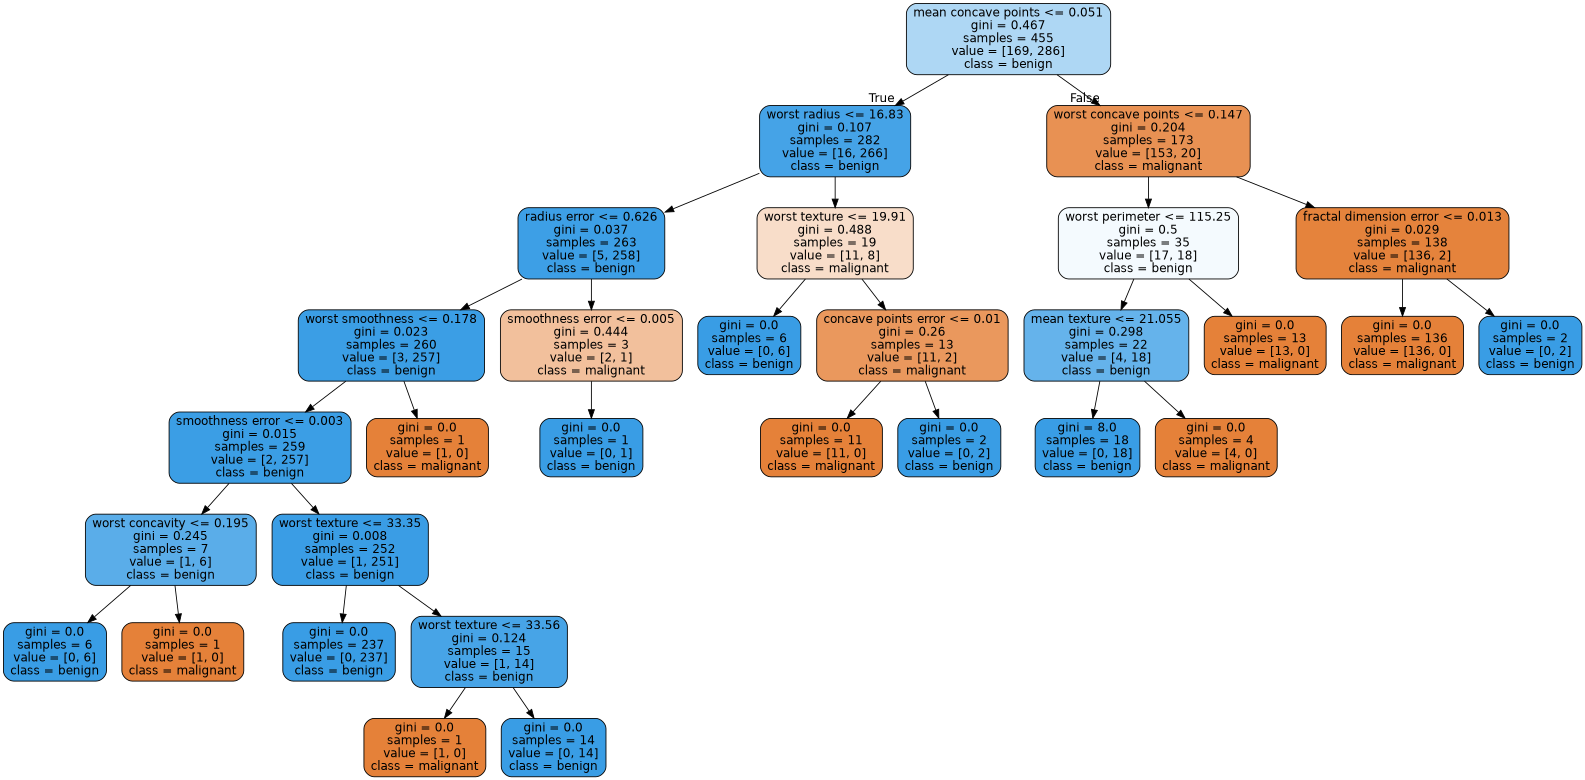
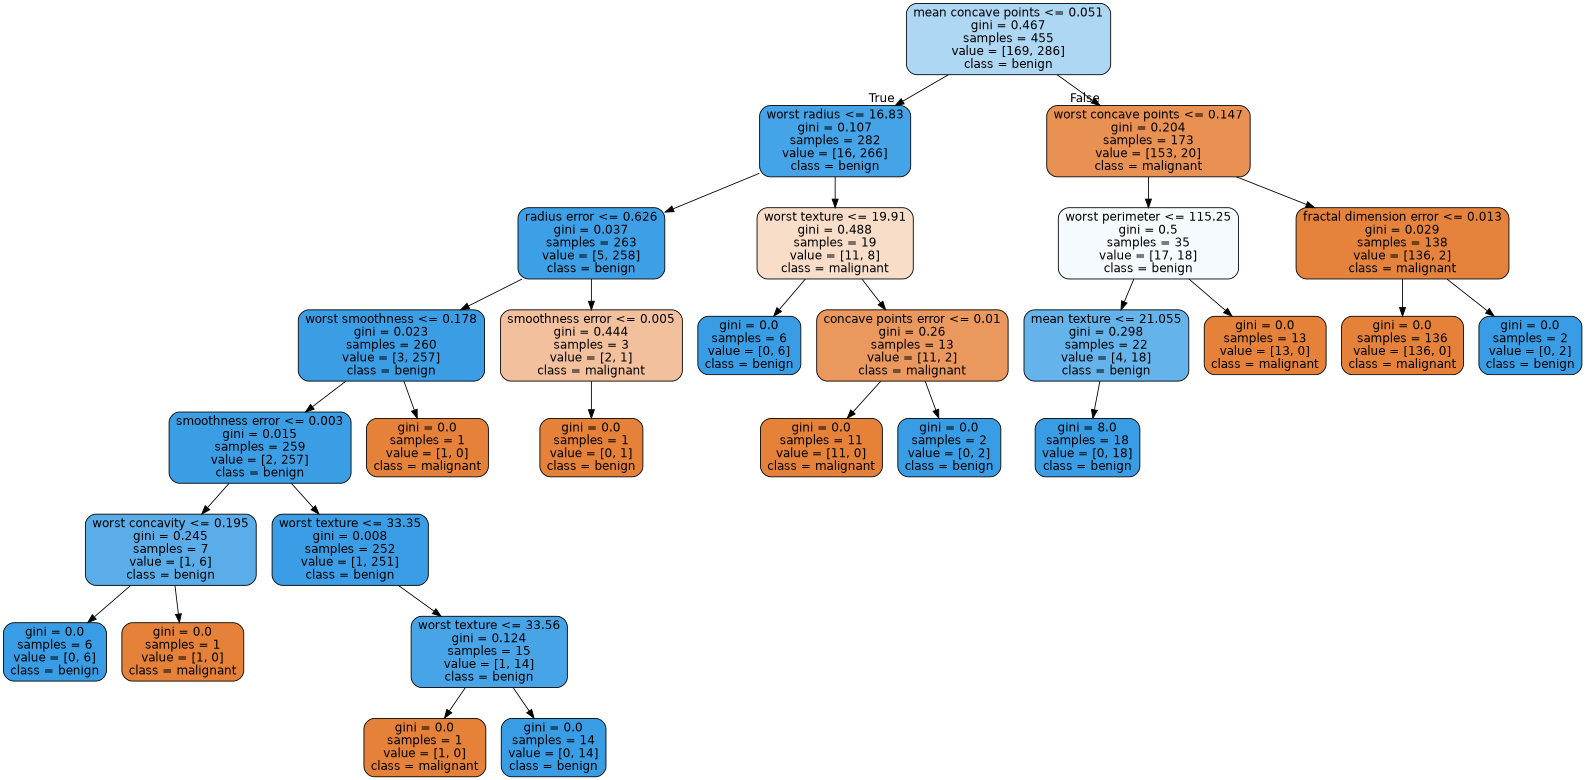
(591, 448) -> (591, 448)
(1216, 448) -> none
(339, 652) -> none
